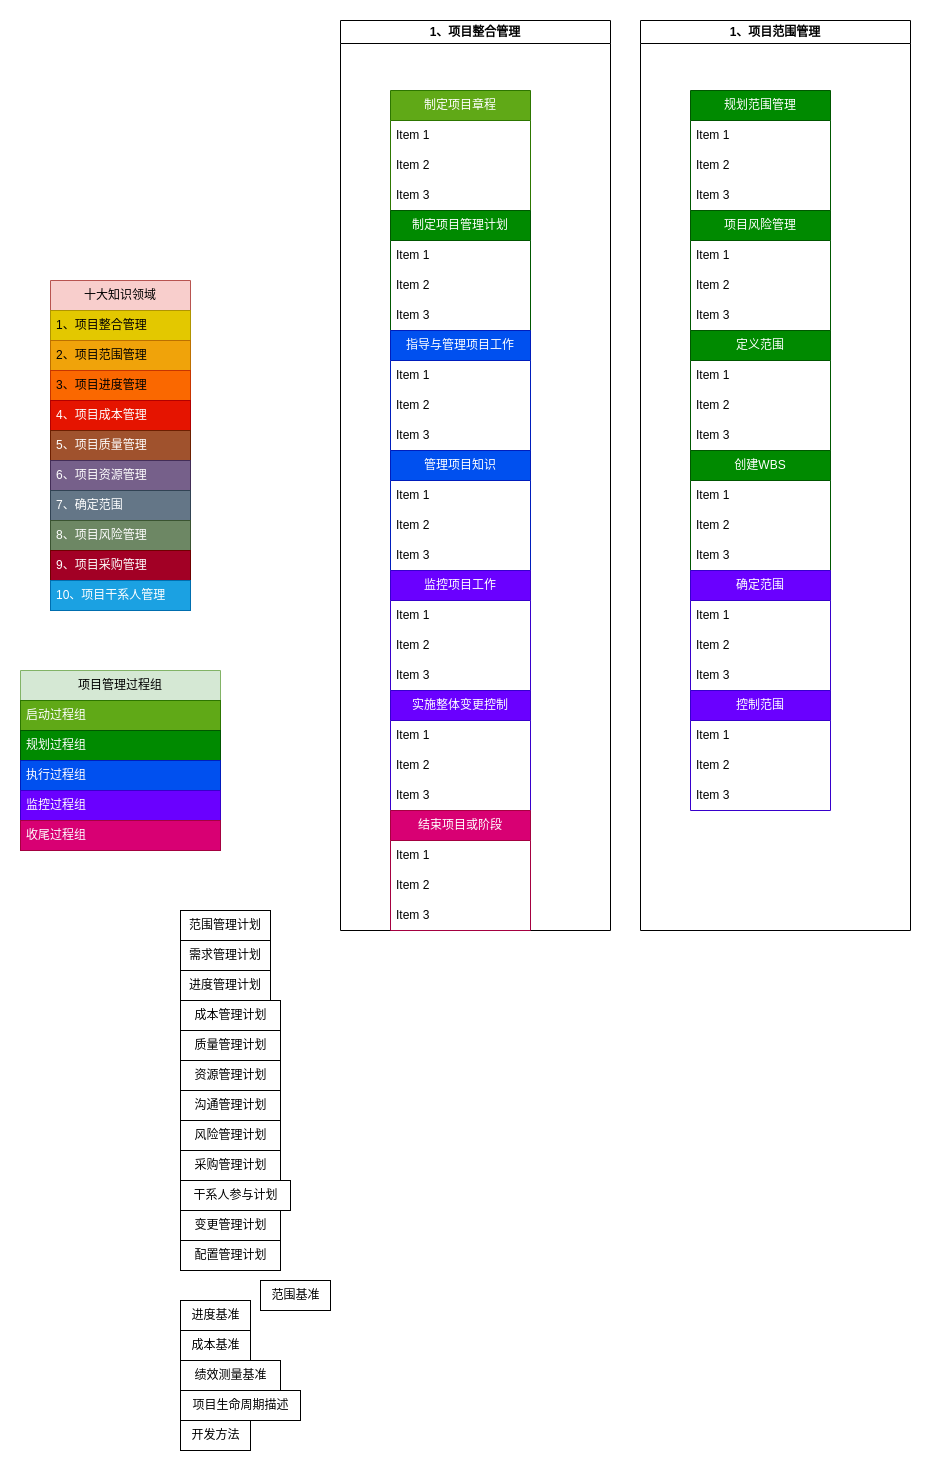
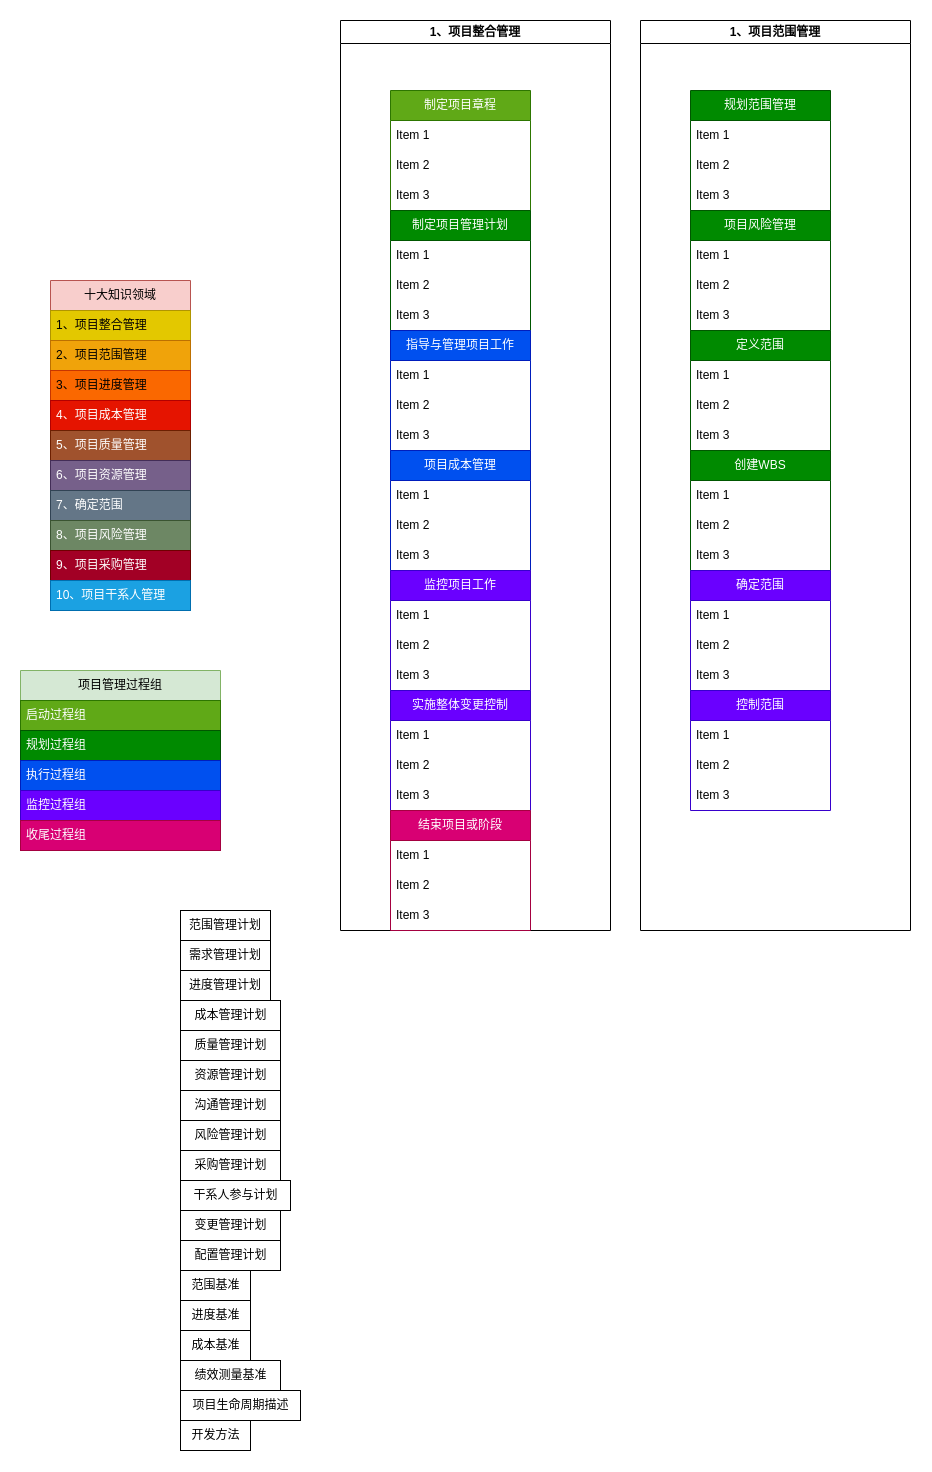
(461, 466) -> (461, 466)
(296, 1296) -> (216, 1286)
